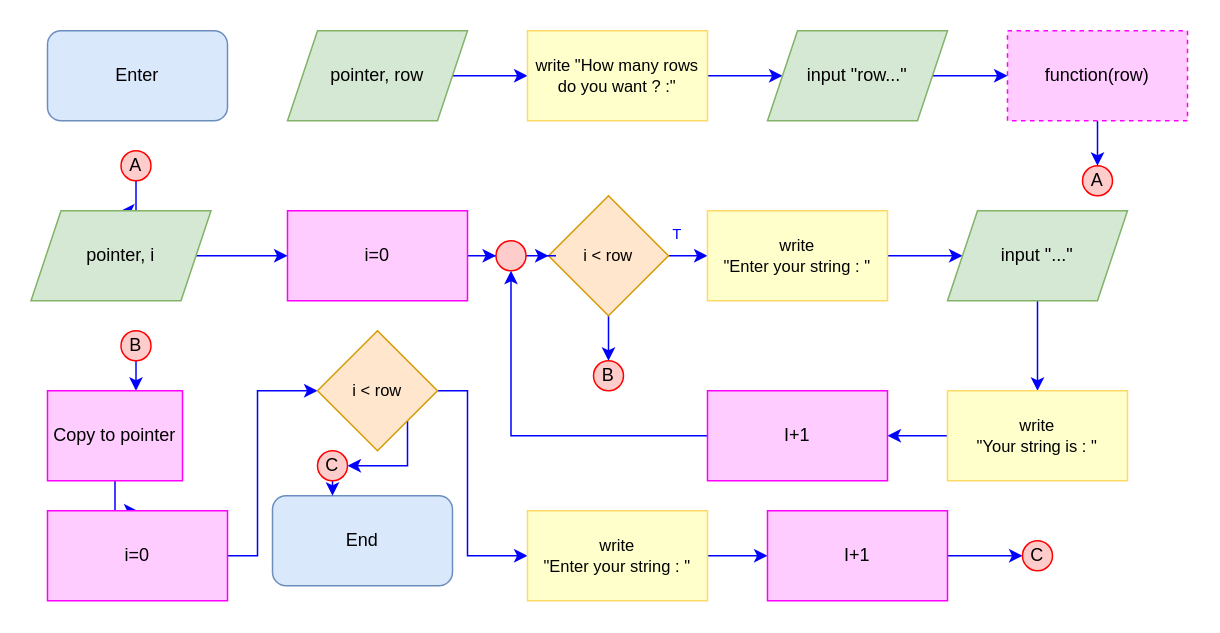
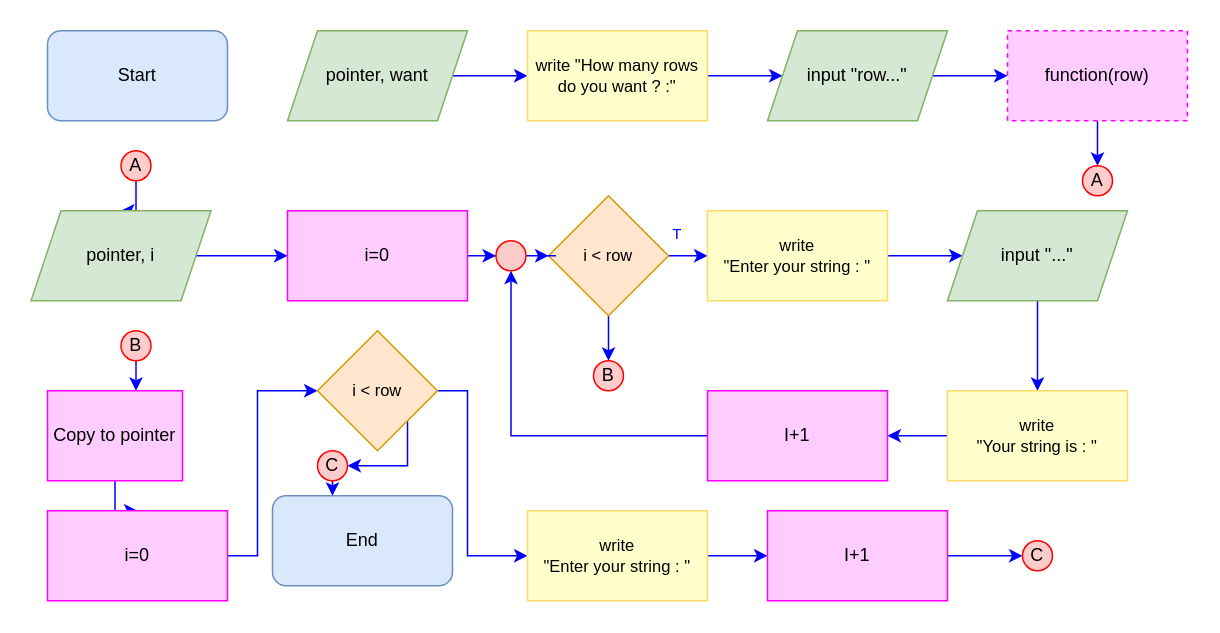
(137, 76) -> (137, 76)
(377, 76) -> (377, 76)
